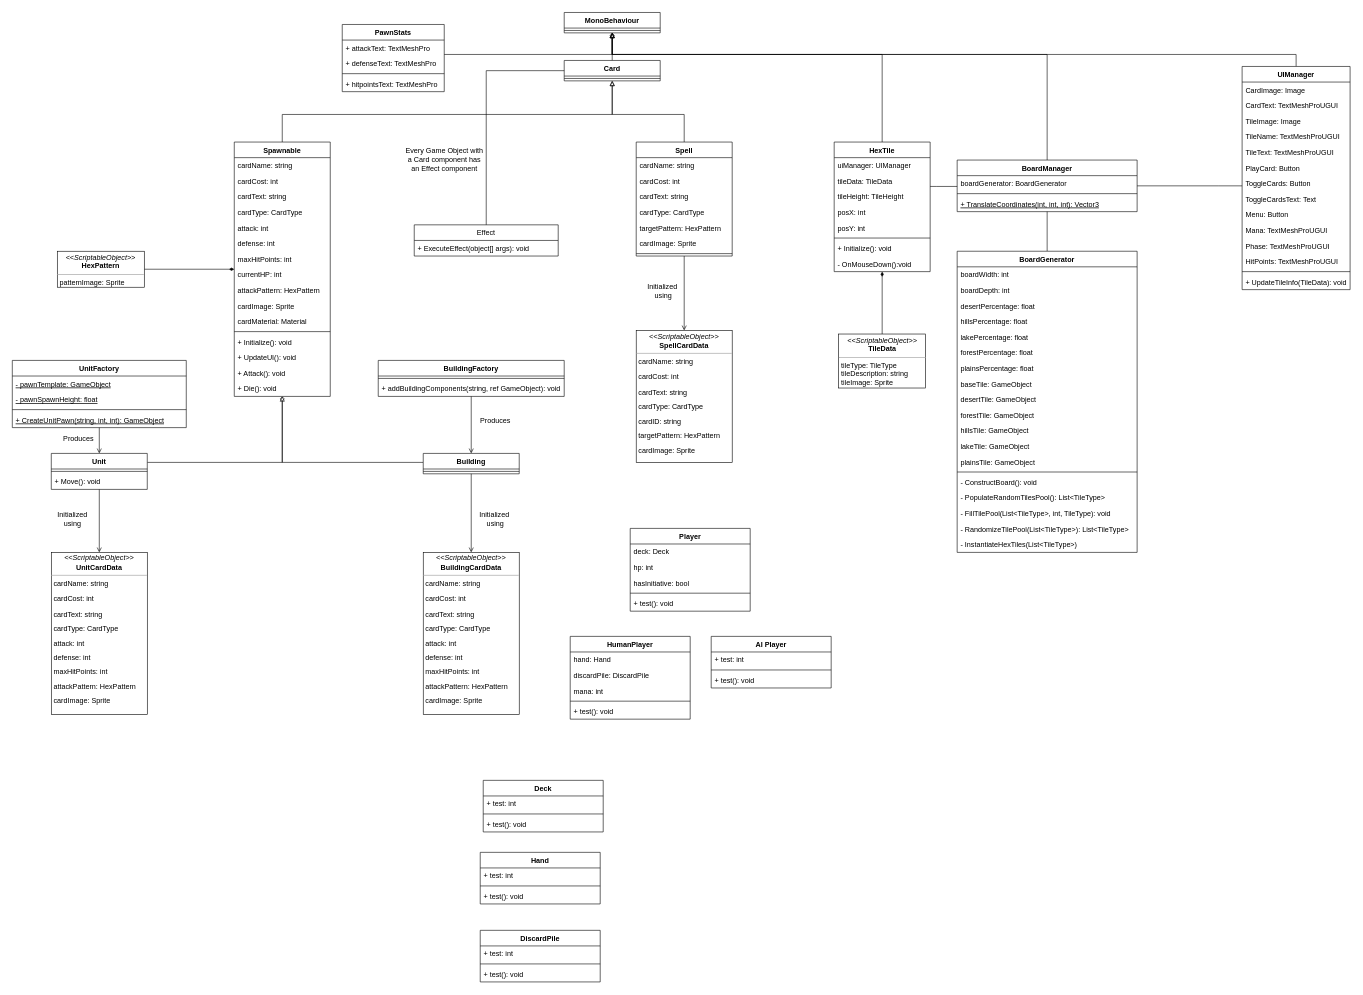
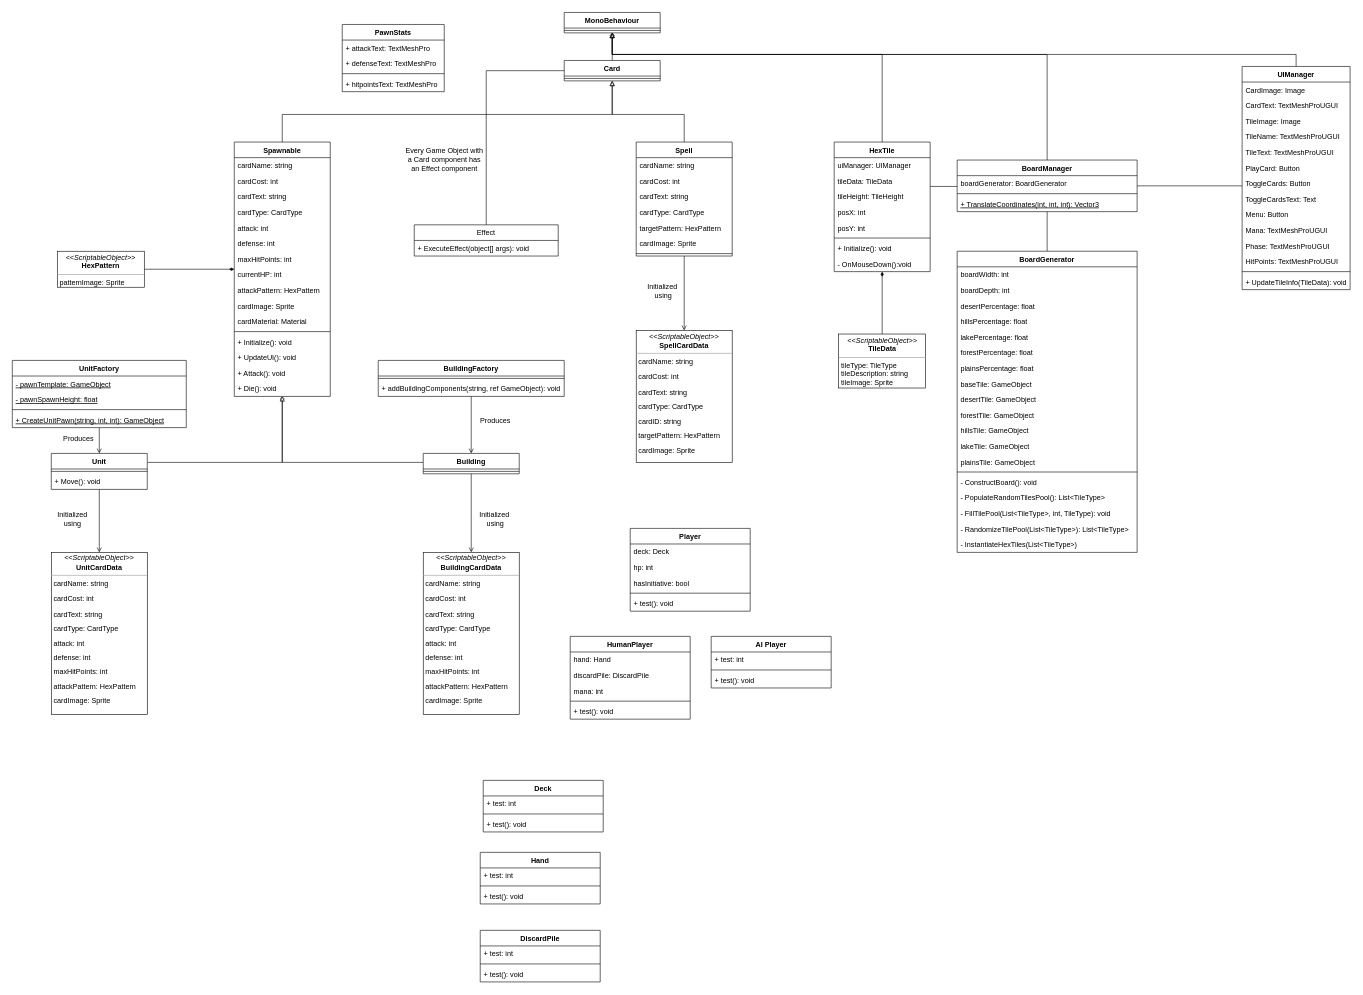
(528, 54) -> none
